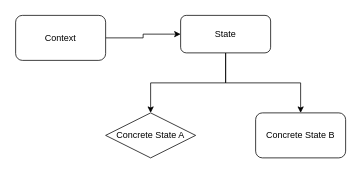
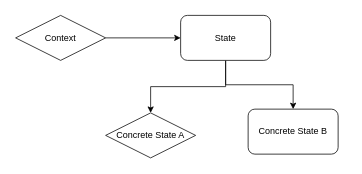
(225, 34) -> (225, 38)
(60, 38) -> (60, 38)
(300, 135) -> (293, 132)
